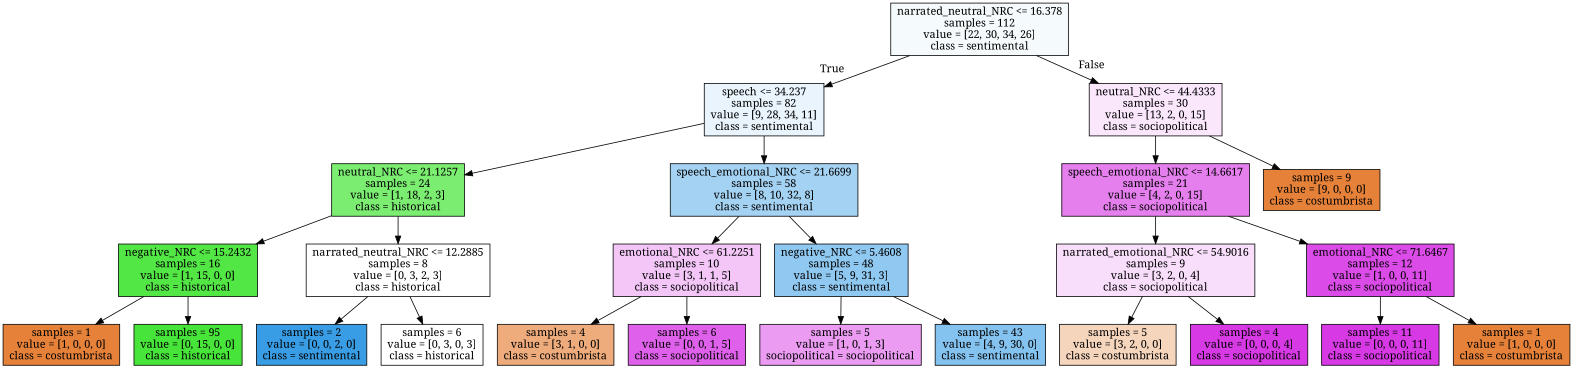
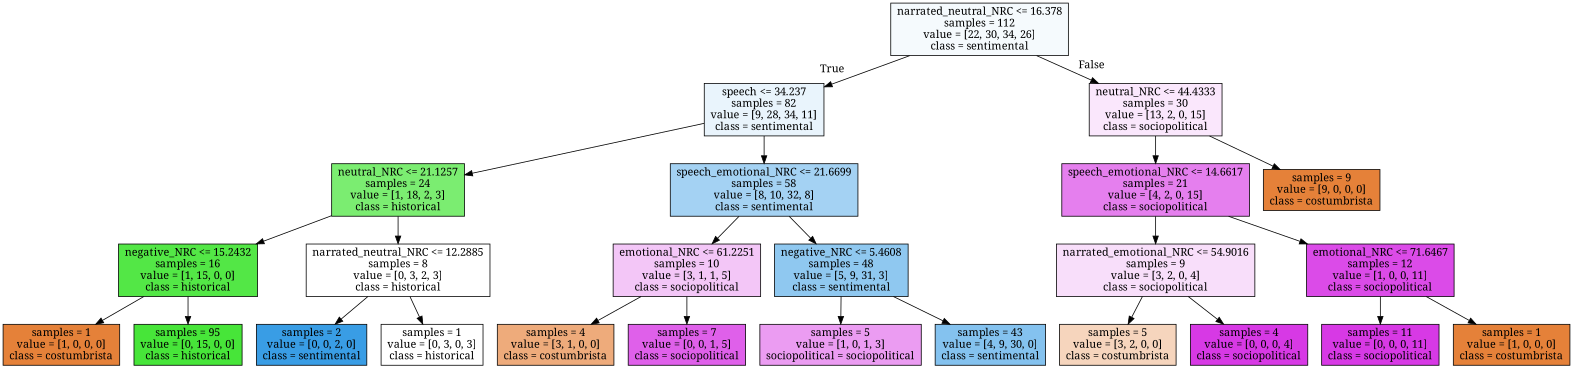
(432, 345) -> (432, 345)
(687, 345) -> (687, 345)
